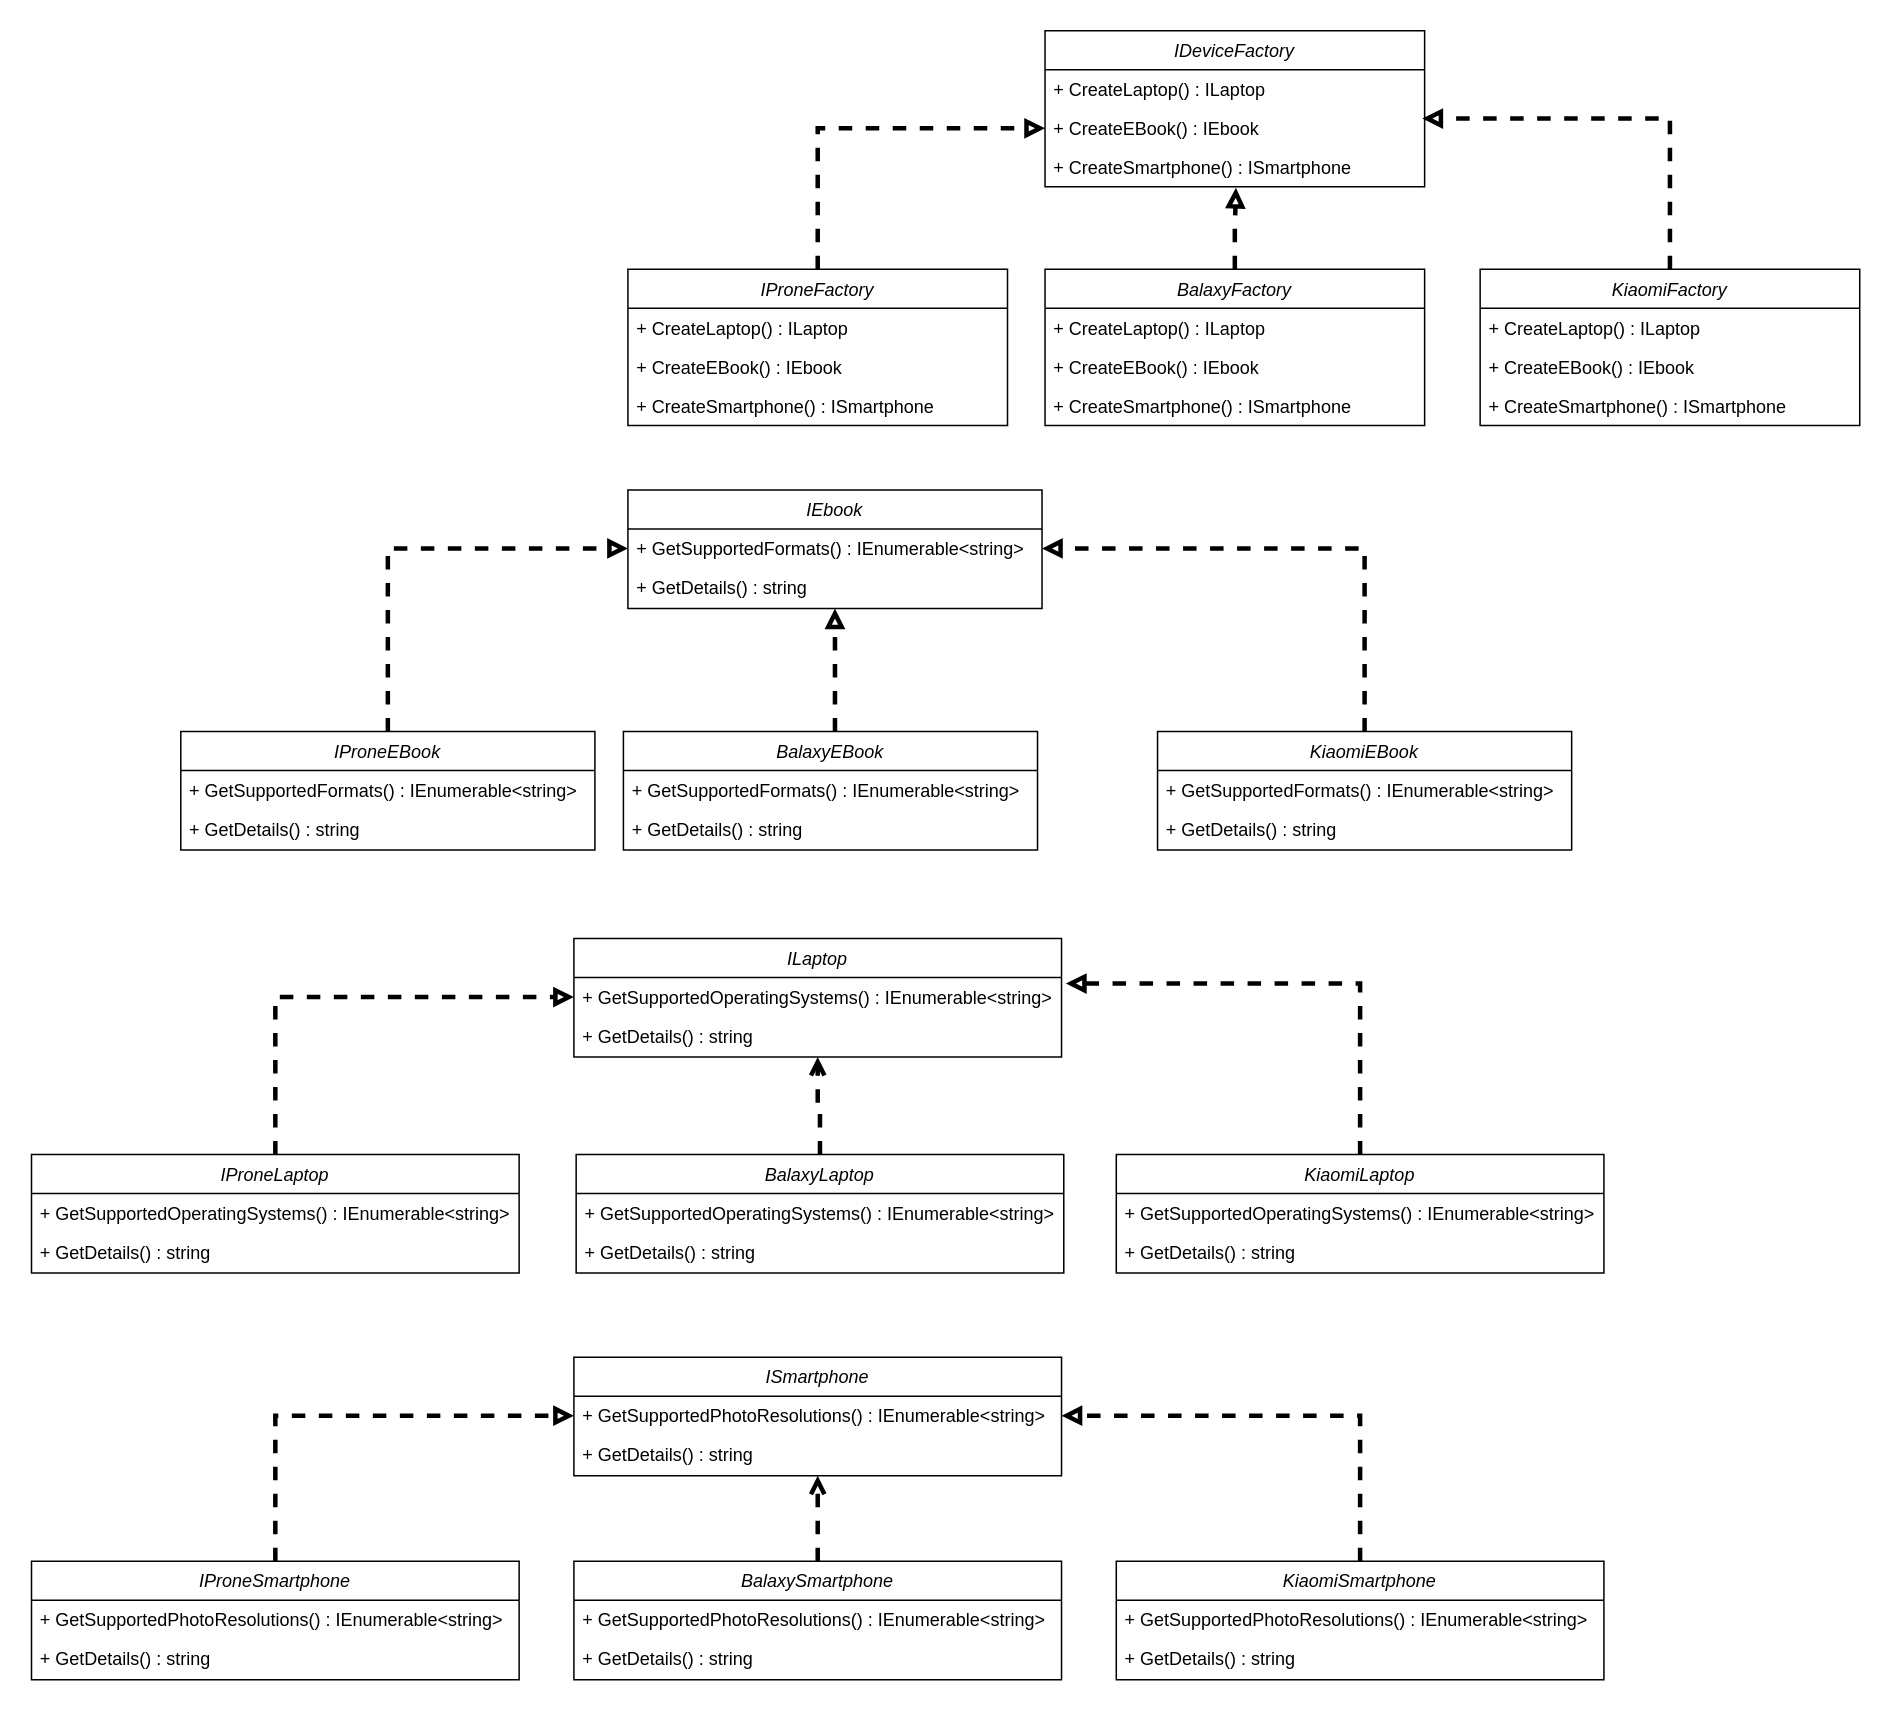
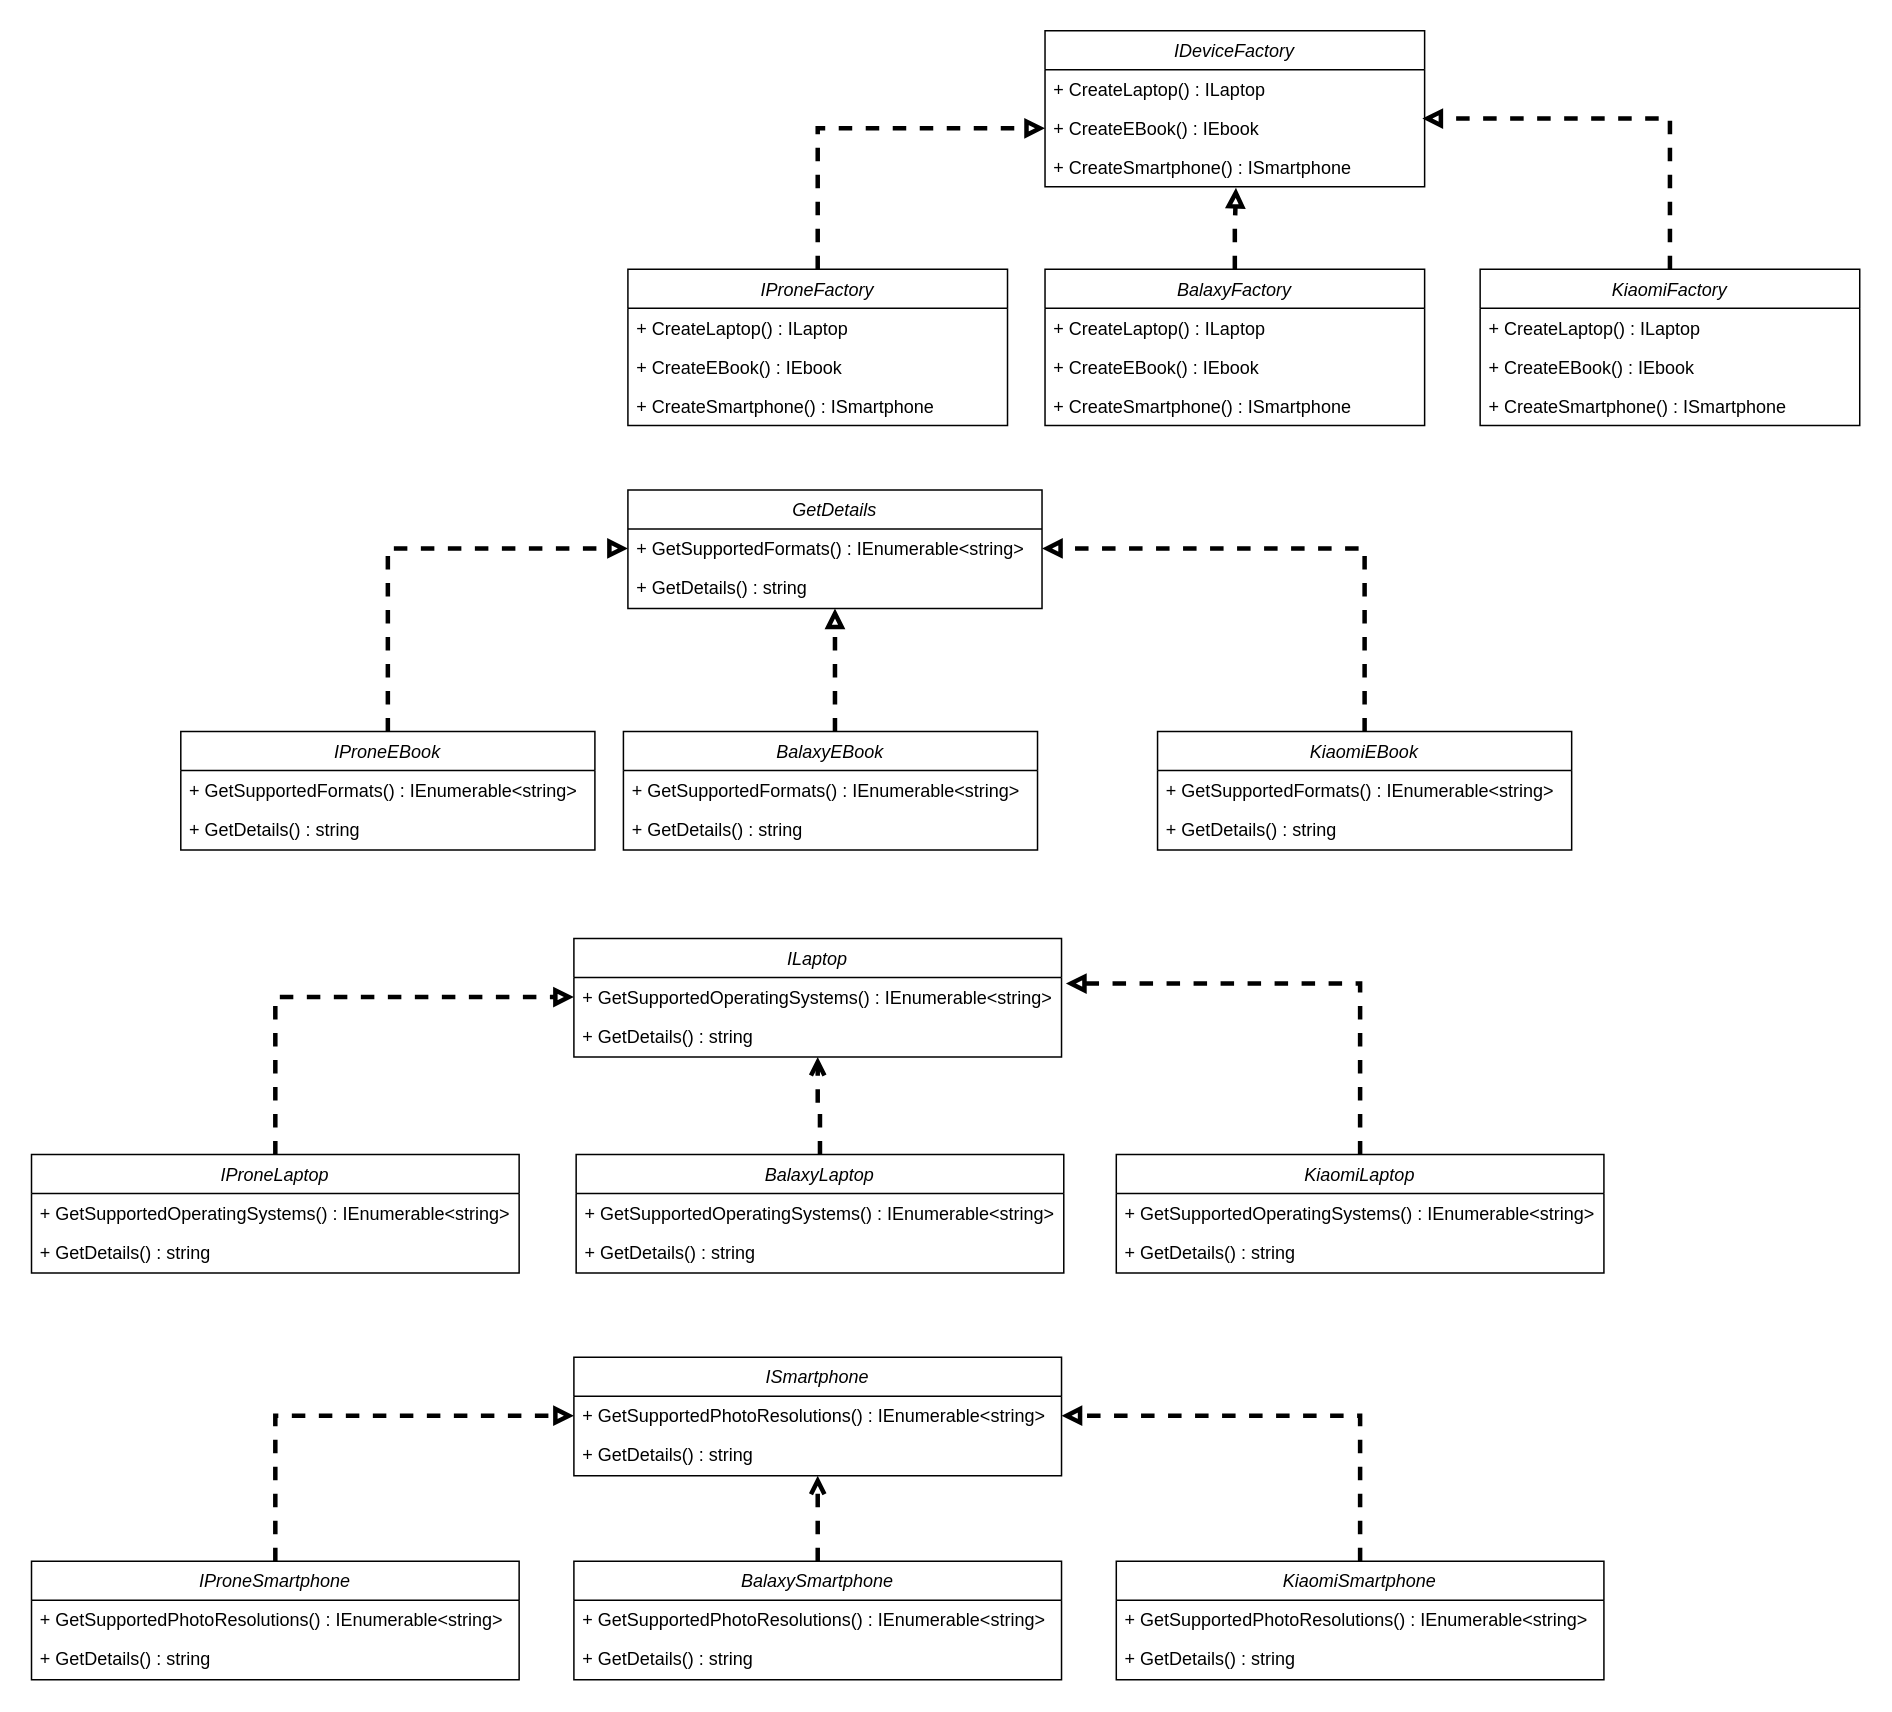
(834, 510) -> (834, 510)
